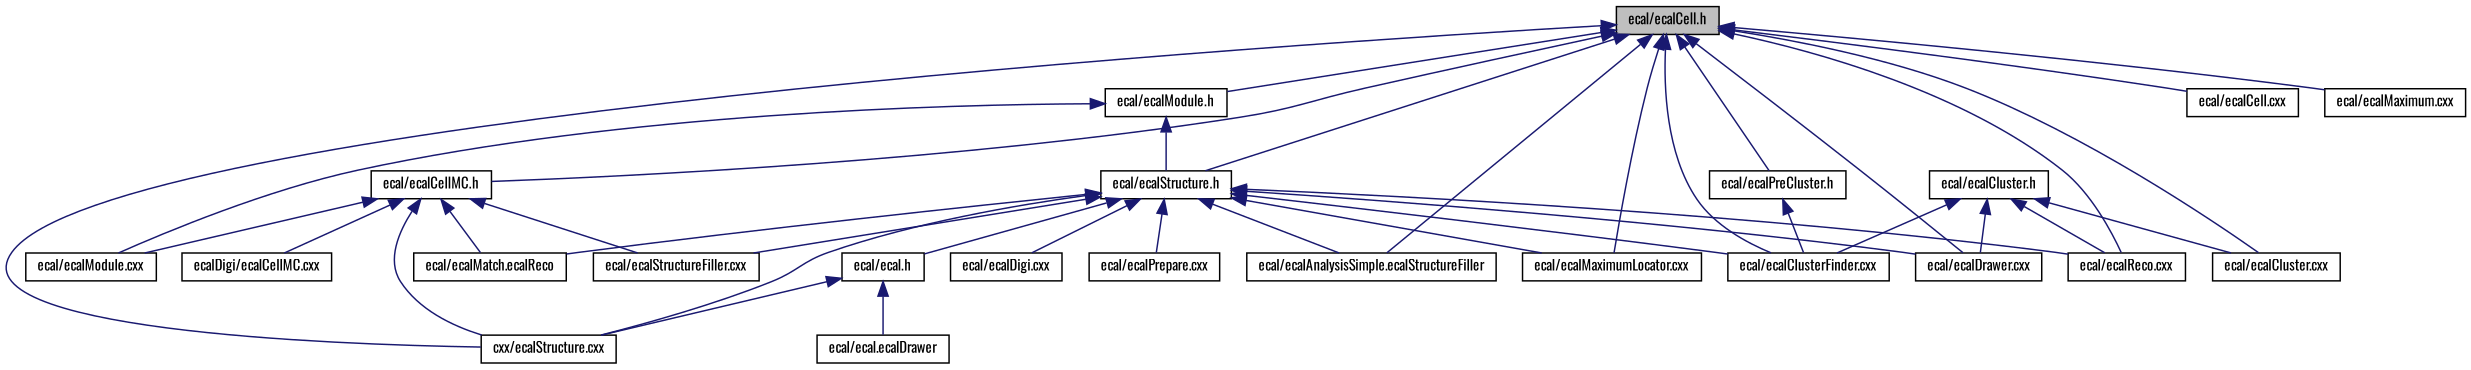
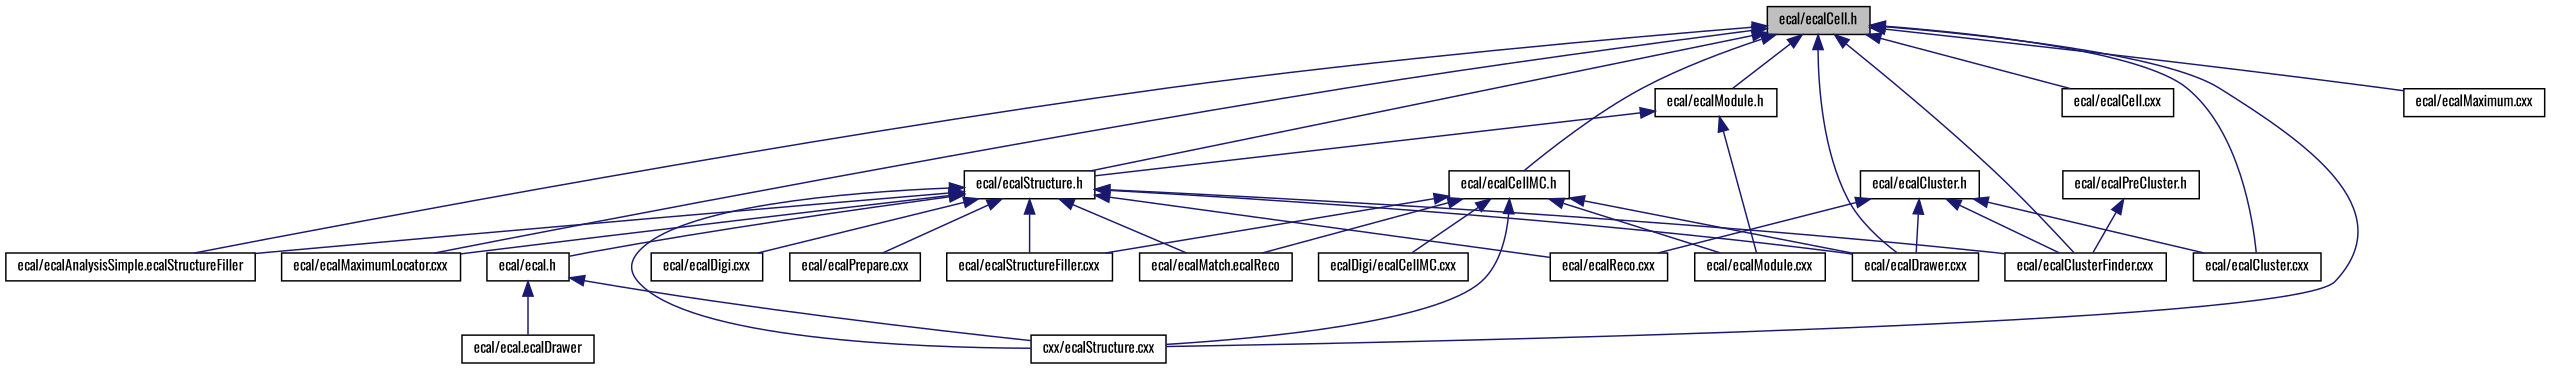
(1952, 105) -> none
(1727, 109) -> none
none -> (1718, 227)
